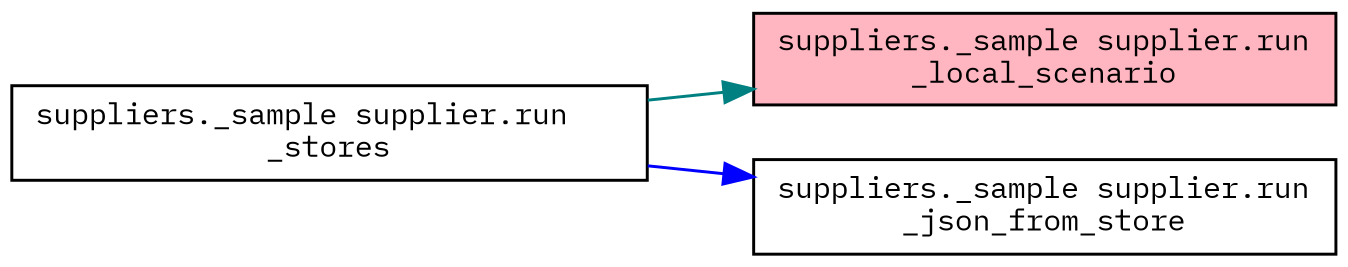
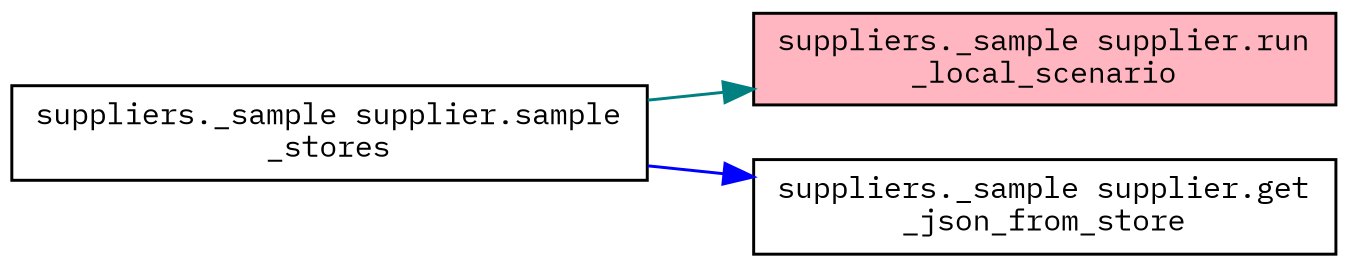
(330, 133) -> (330, 133)
(1045, 207) -> (1045, 207)
